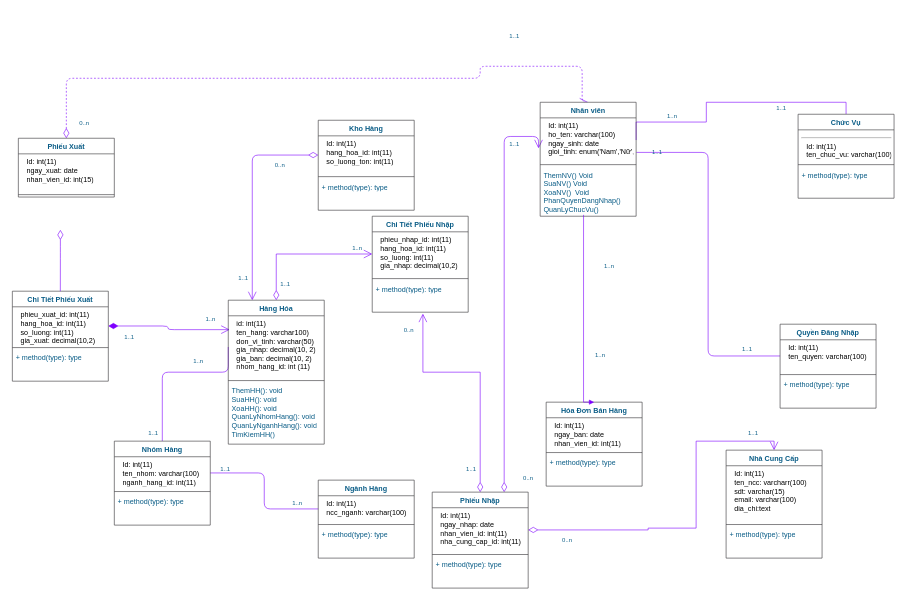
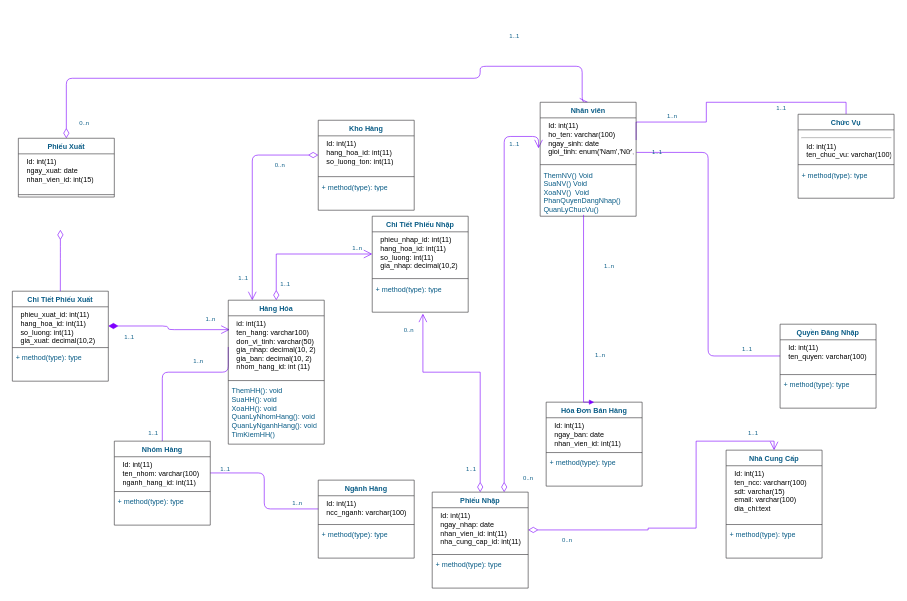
(322, 78) -> (322, 78)
